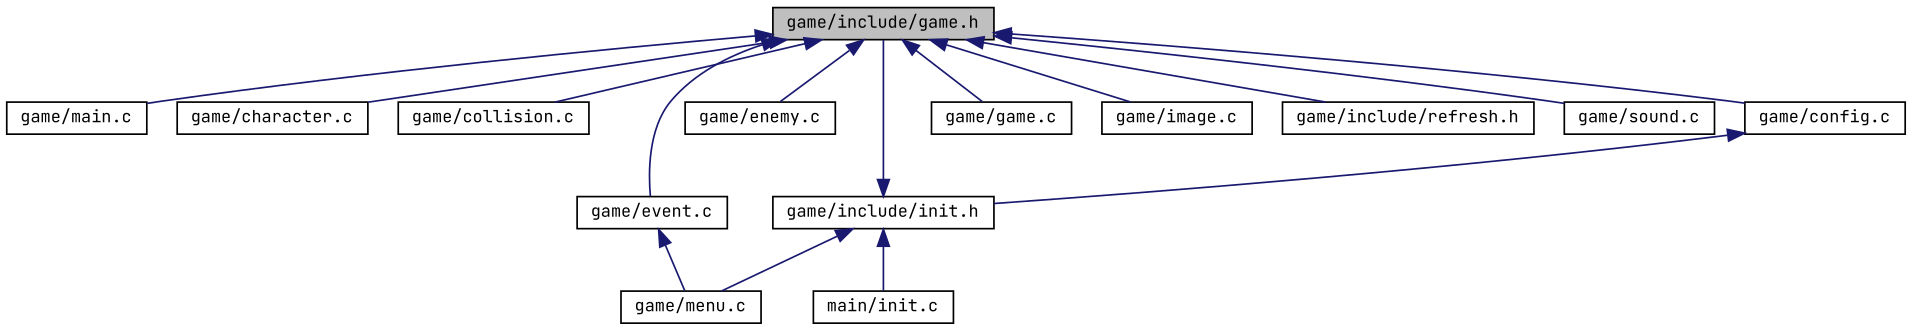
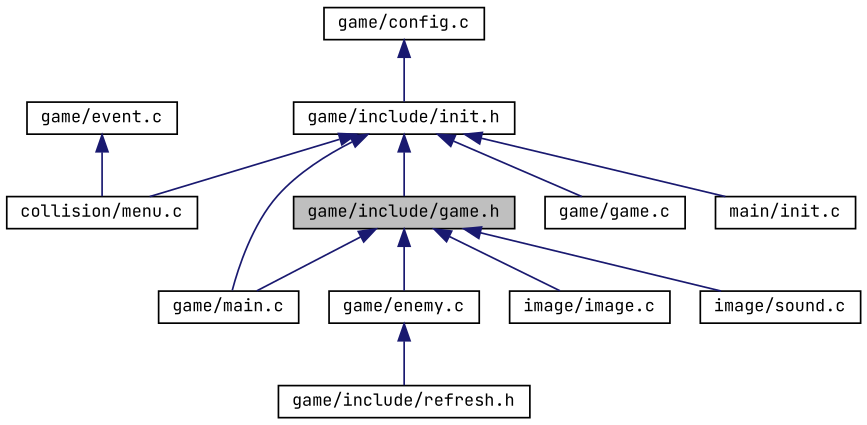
(1378, 64) -> none
(1154, 72) -> (404, 363)
(949, 76) -> (518, 169)
(674, 98) -> none
(273, 118) -> none
(494, 118) -> none
(1177, 118) -> (590, 307)
(1639, 118) -> (780, 307)
none -> (273, 201)
(691, 307) -> (102, 213)
